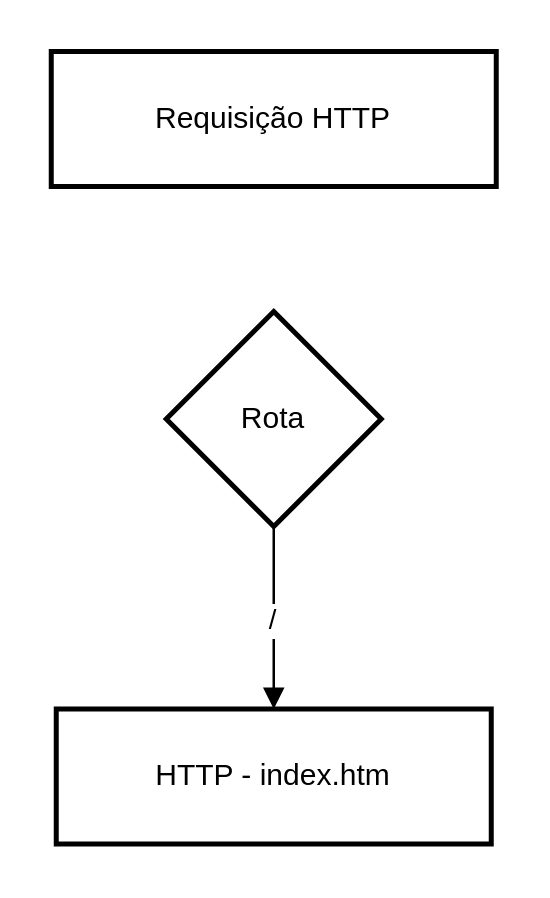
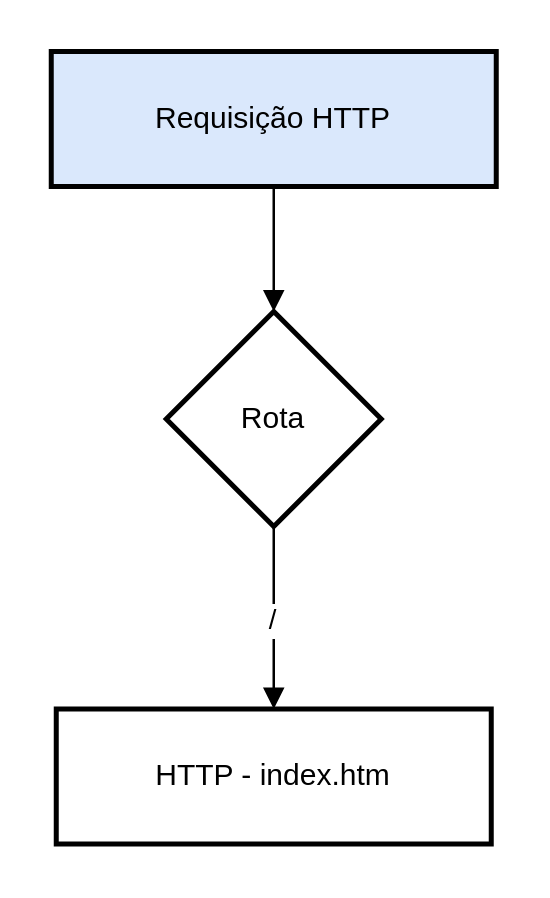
(274, 119) -> (274, 119)
none -> (274, 239)
